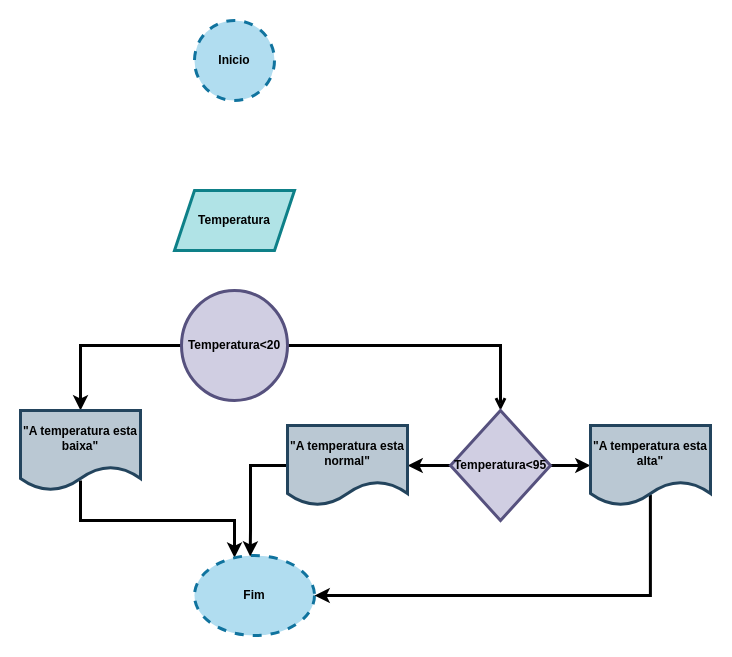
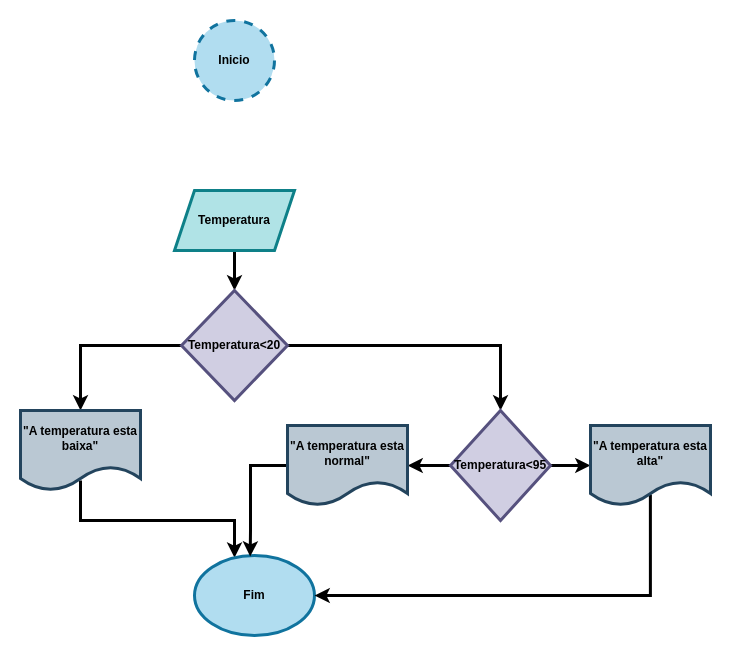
none -> (235, 265)
(235, 346) -> (235, 346)
(501, 398) -> (501, 398)
(255, 596) -> (255, 596)
